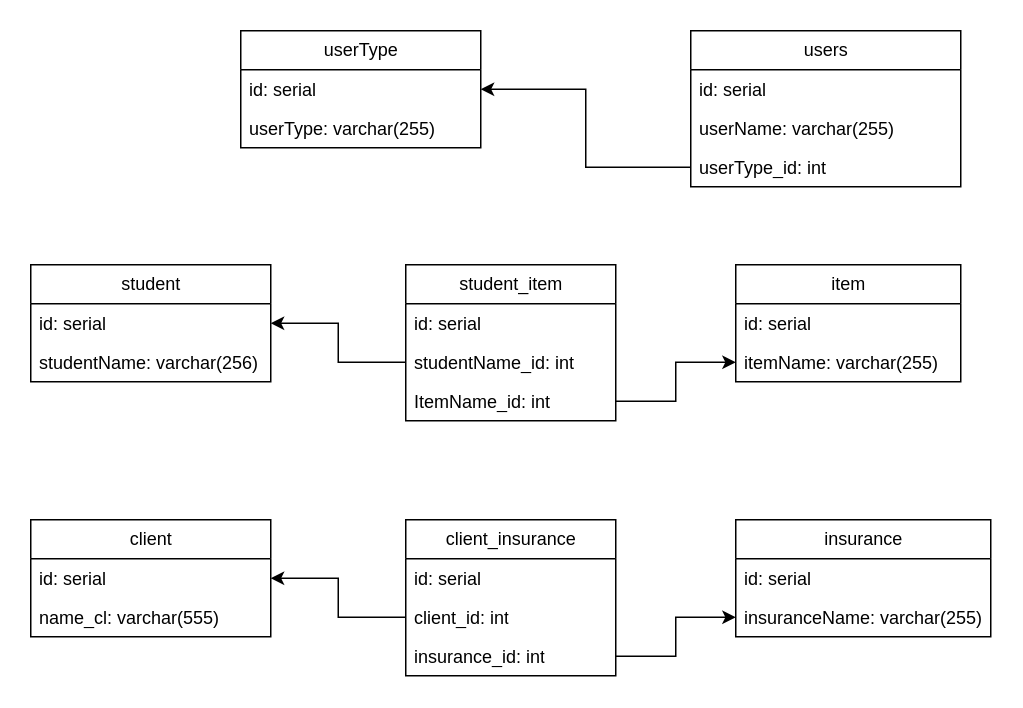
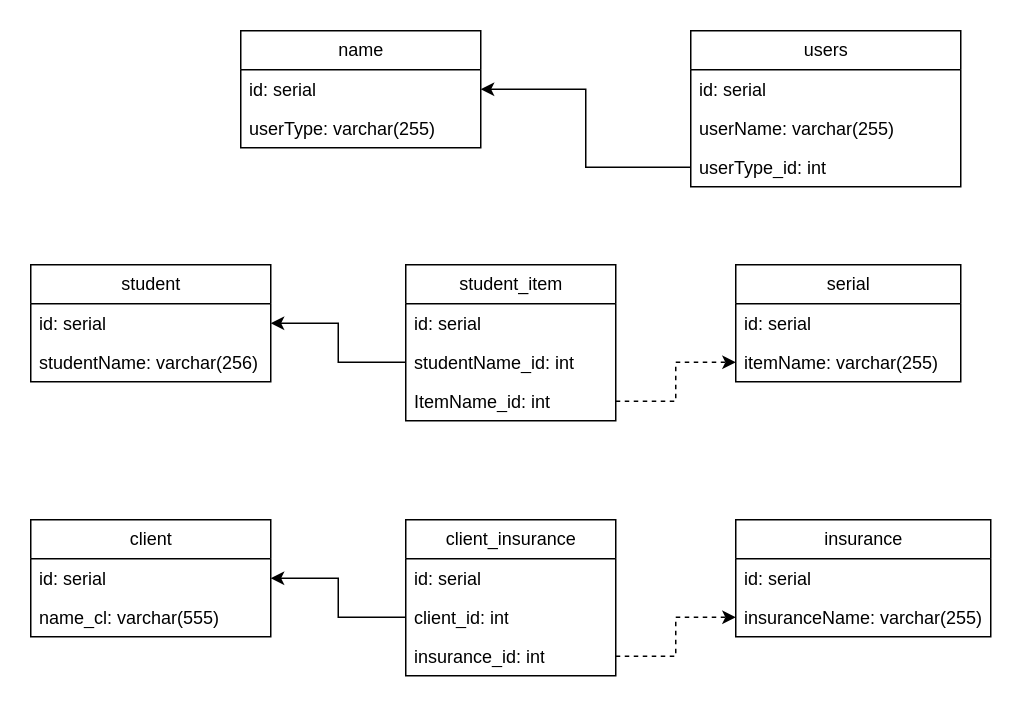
(362, 50) -> (362, 50)
(849, 284) -> (849, 284)
(676, 388) -> (676, 388)
(676, 643) -> (676, 643)
